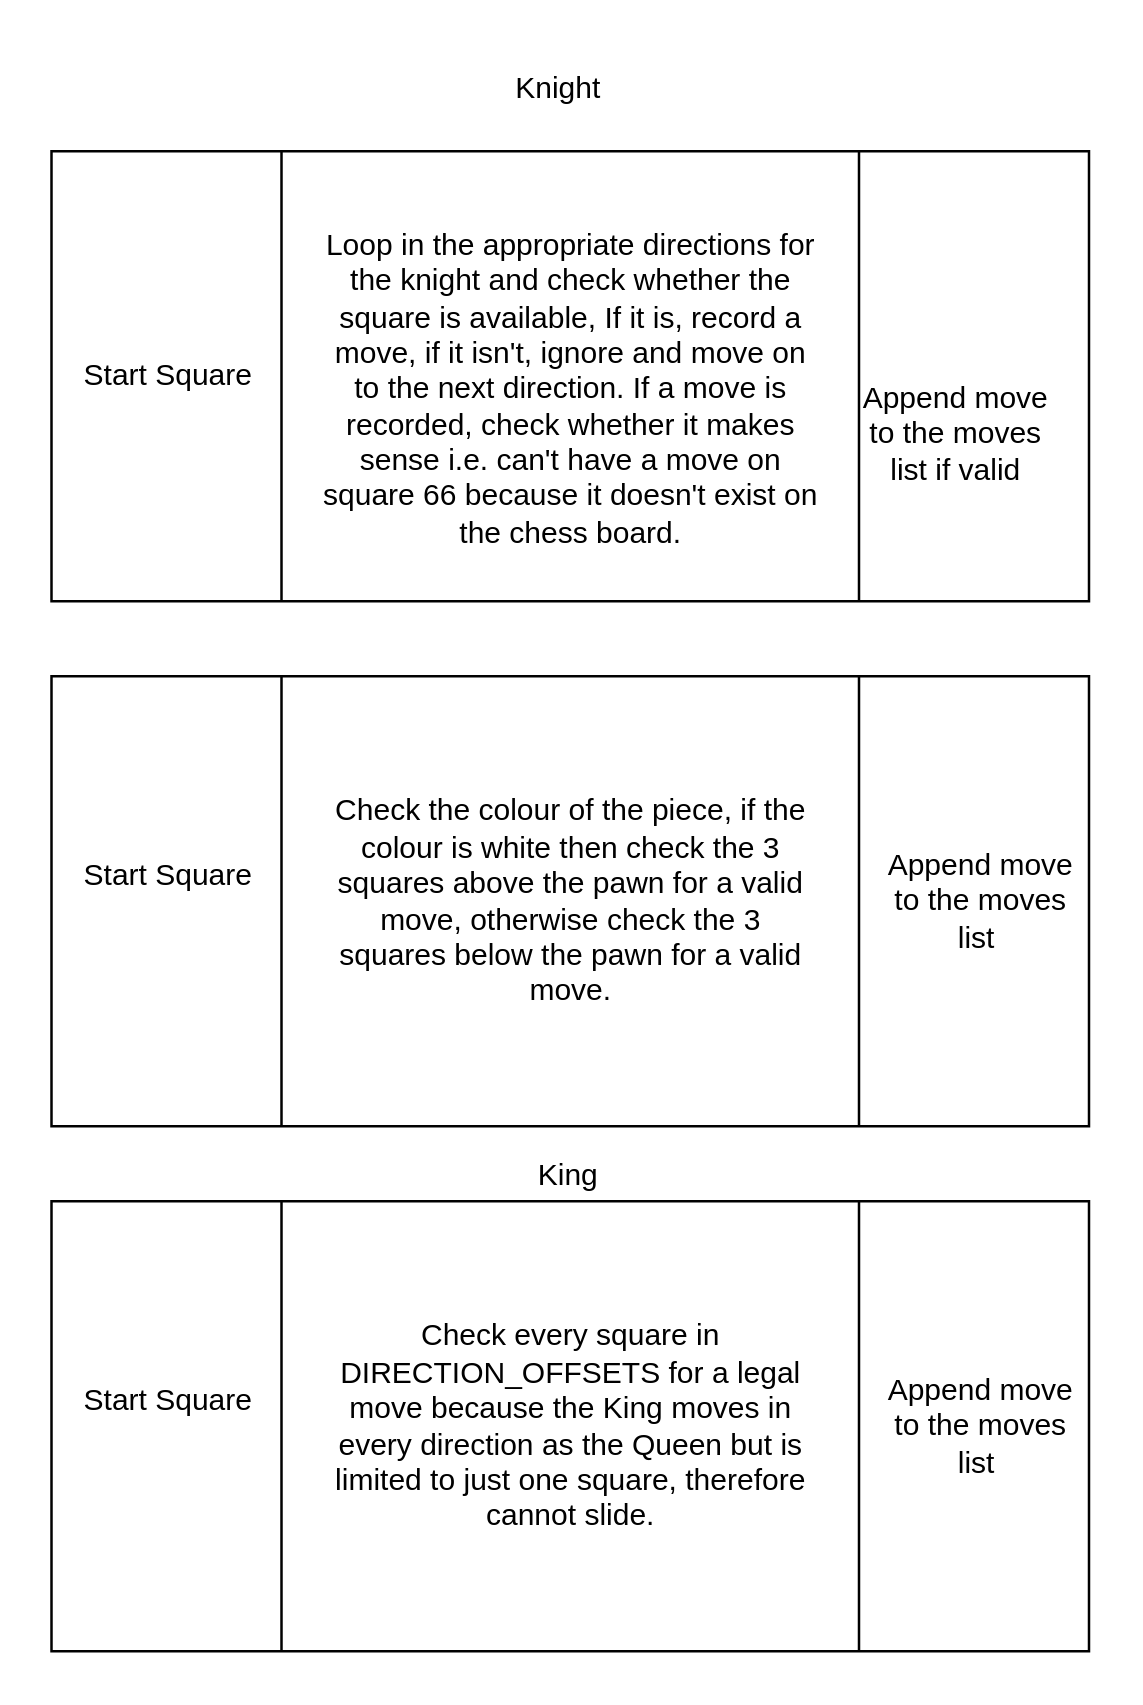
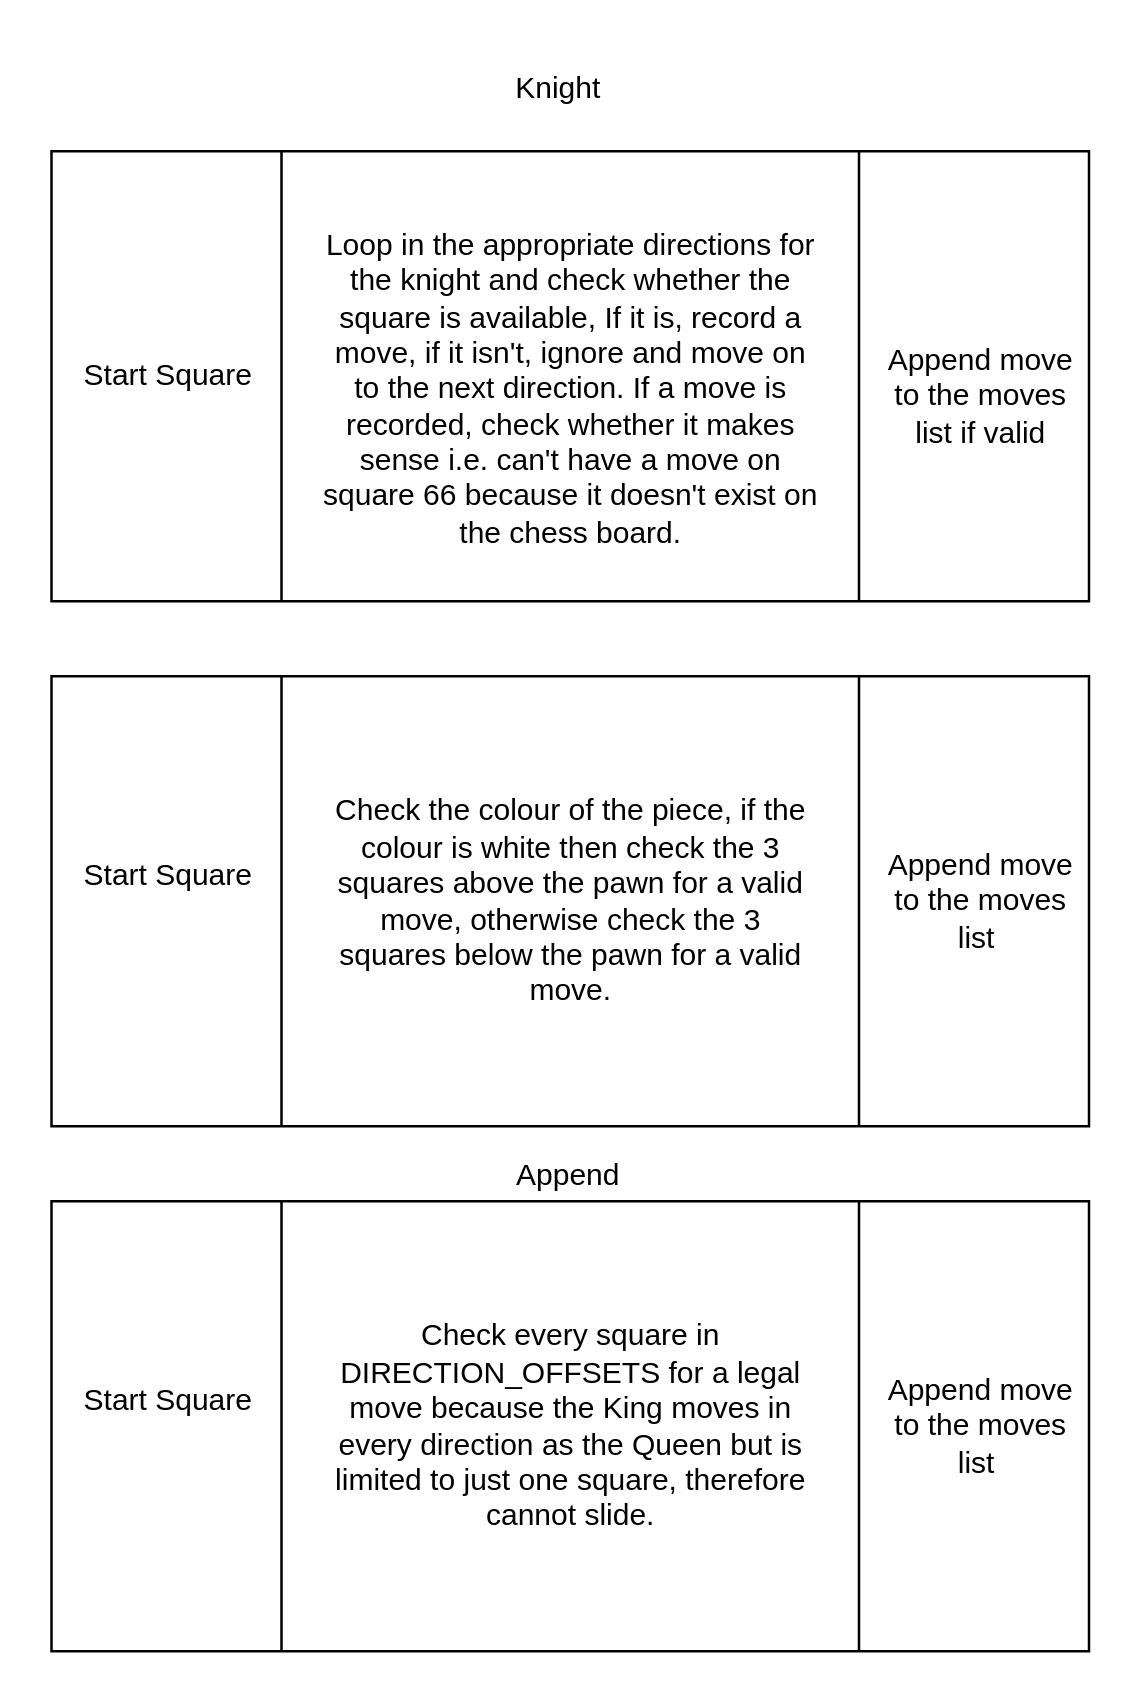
(956, 433) -> (981, 395)
(569, 1176) -> (569, 1176)
